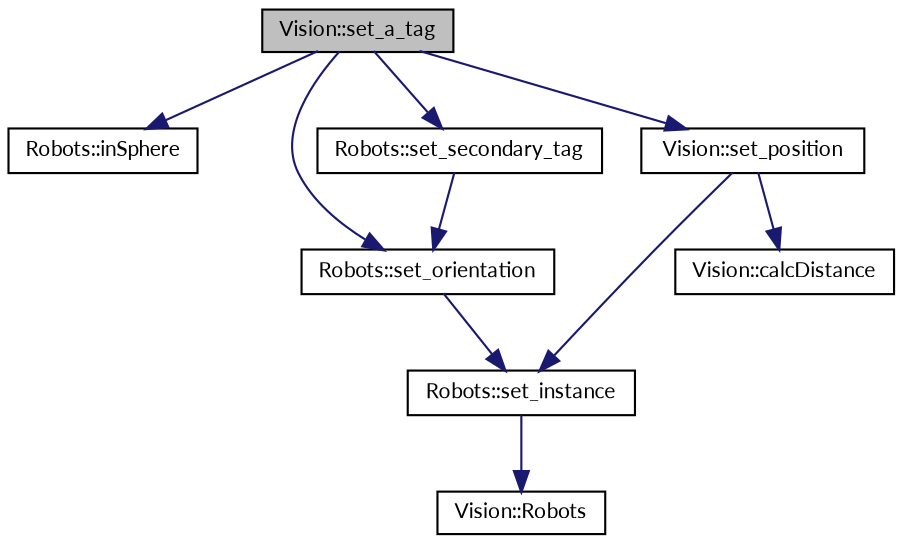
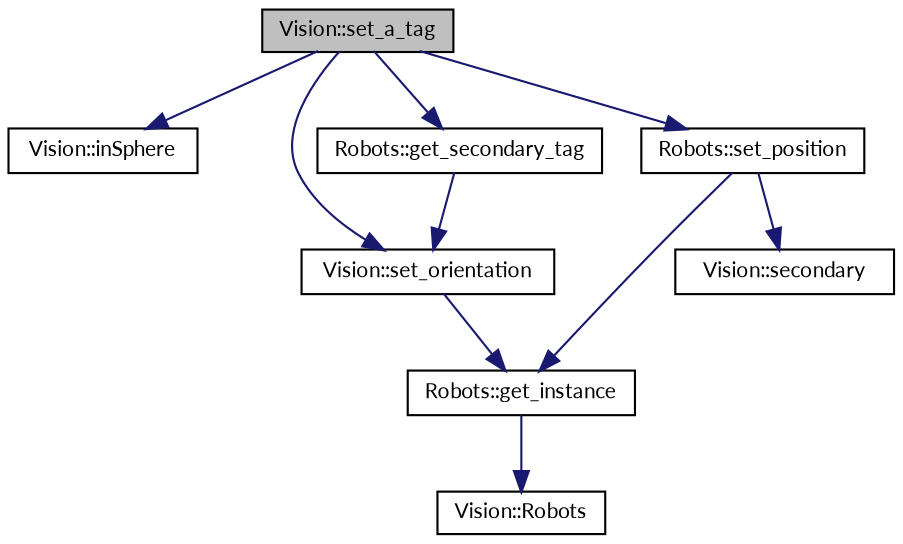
(103, 151) -> (103, 151)
(460, 151) -> (460, 151)
(753, 151) -> (753, 151)
(428, 272) -> (428, 272)
(785, 272) -> (785, 272)
(521, 393) -> (521, 393)
